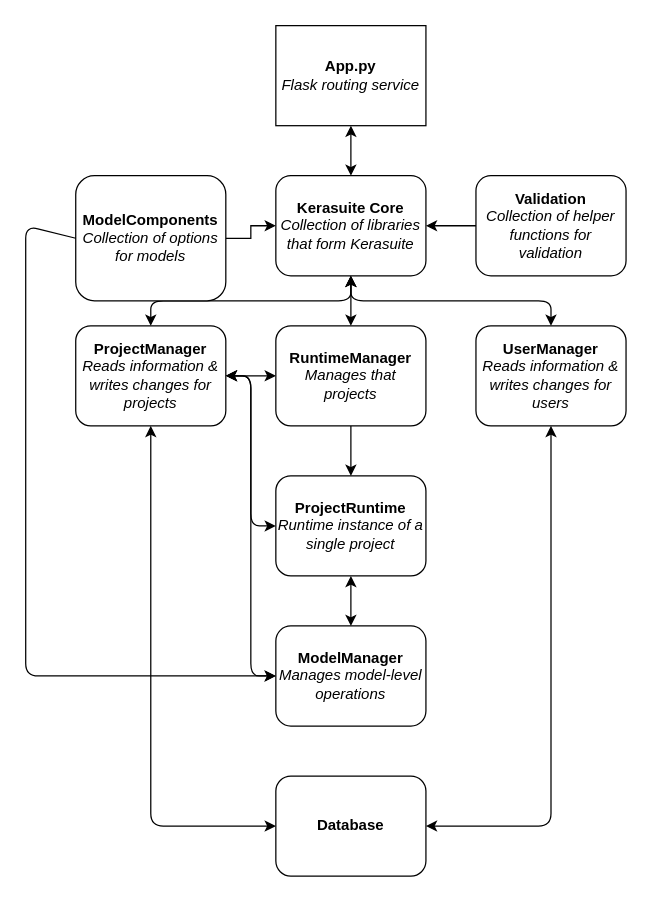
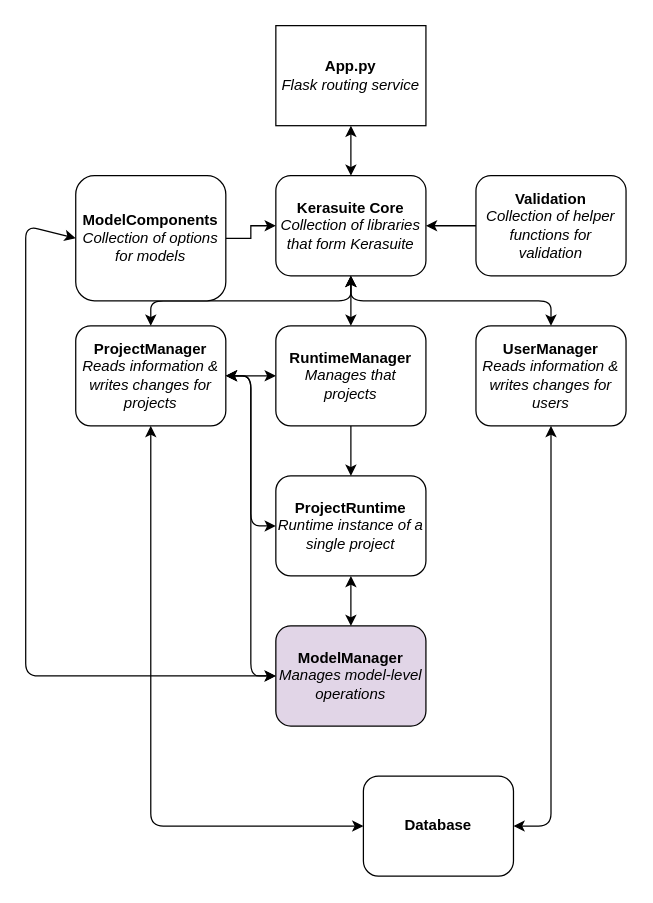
(69, 236) -> (66, 236)
(351, 676) -> (351, 676)
(351, 826) -> (438, 826)
